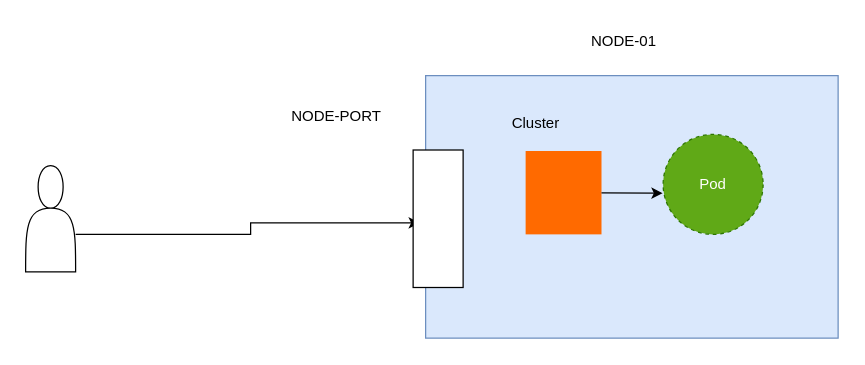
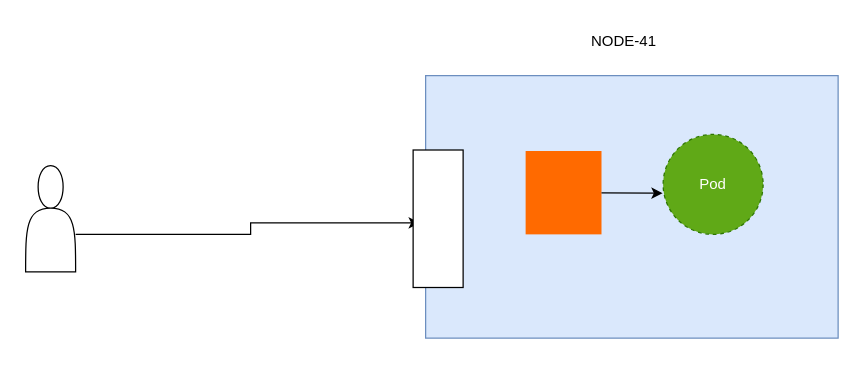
(626, 51) -> (626, 51)
(338, 126) -> none
(538, 132) -> none
